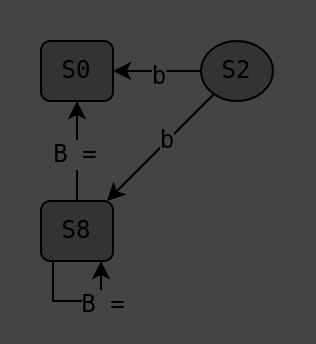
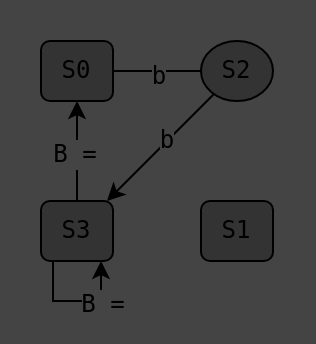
(128, 71) -> (122, 71)
(77, 231) -> (77, 231)
none -> (237, 231)
